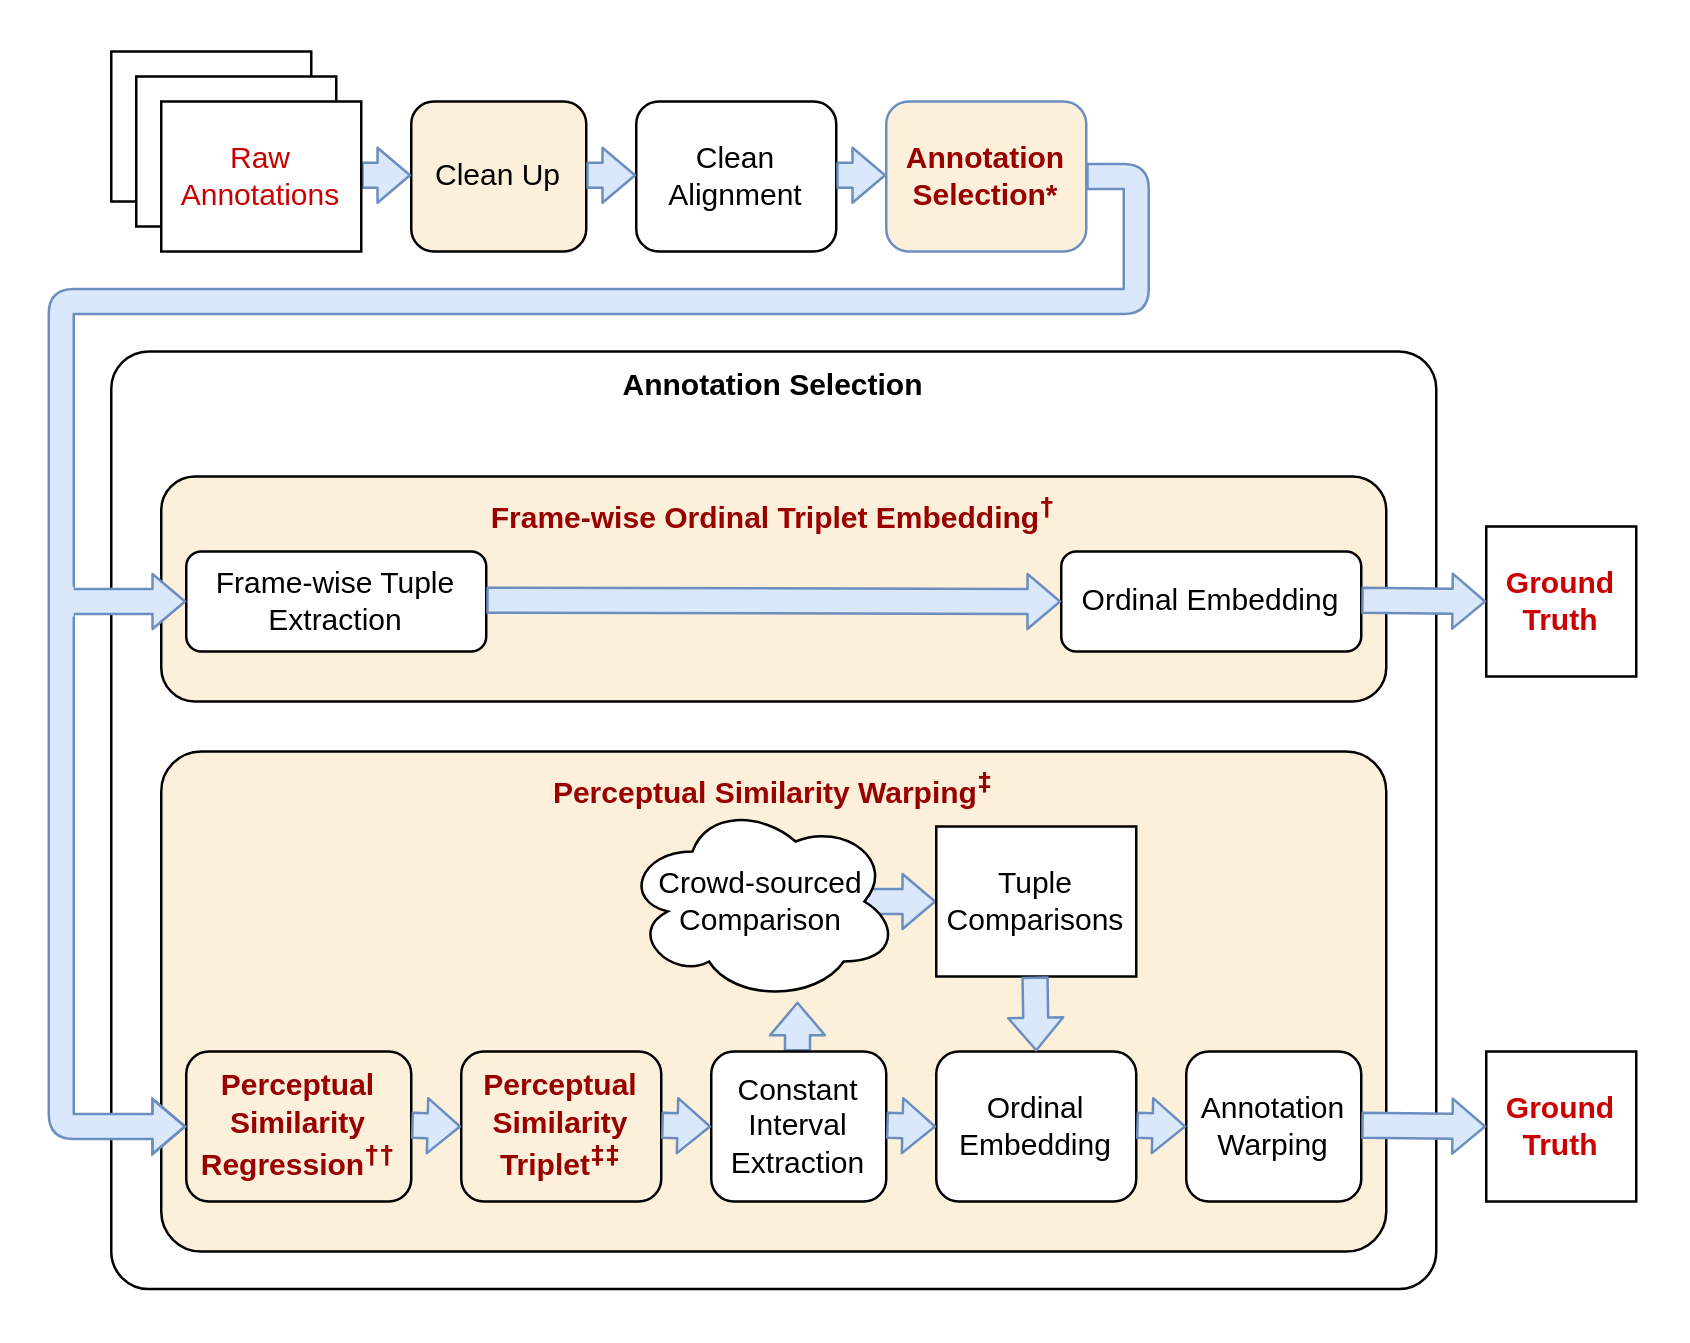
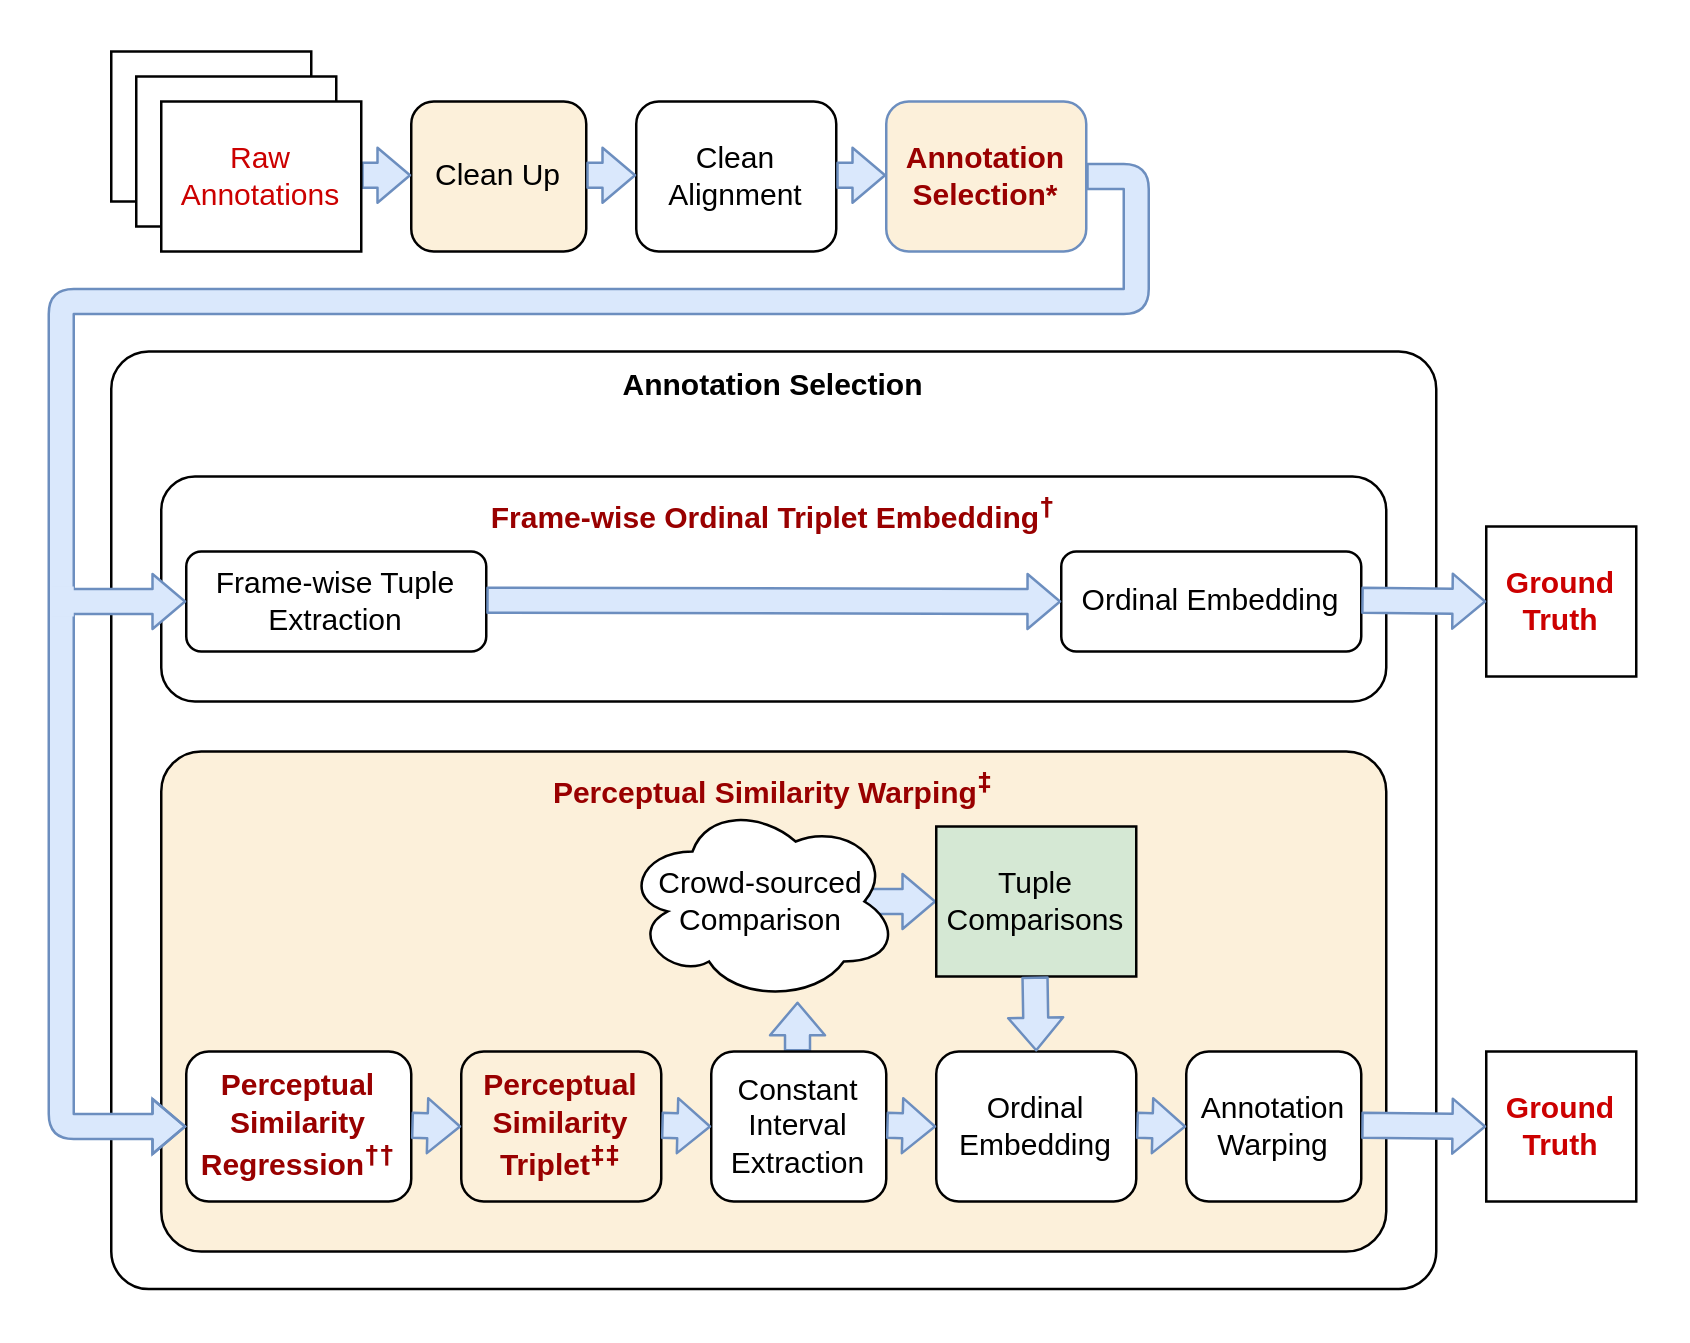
(774, 589) -> (774, 589)
(1036, 901) -> (1036, 901)
(299, 1126) -> (299, 1126)
